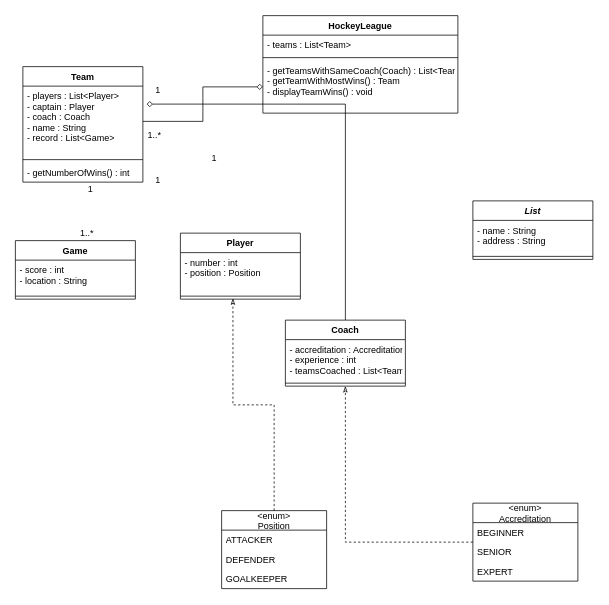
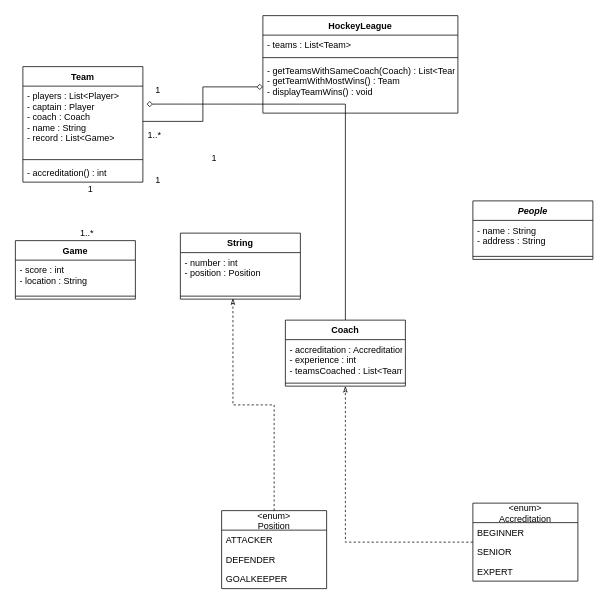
(83, 173) -> (77, 173)
(533, 211) -> (533, 211)
(240, 243) -> (240, 243)
